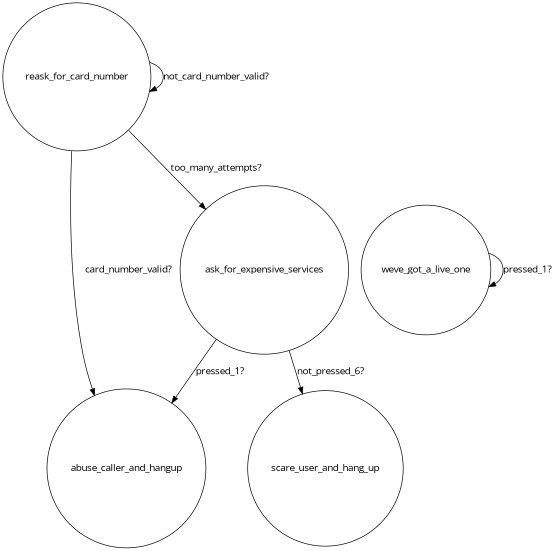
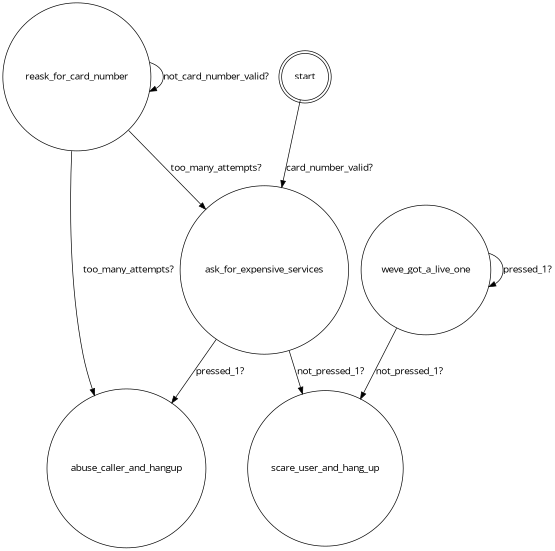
none -> (305, 77)
(128, 270) -> (128, 270)
none -> (380, 360)
(331, 372) -> (331, 372)
